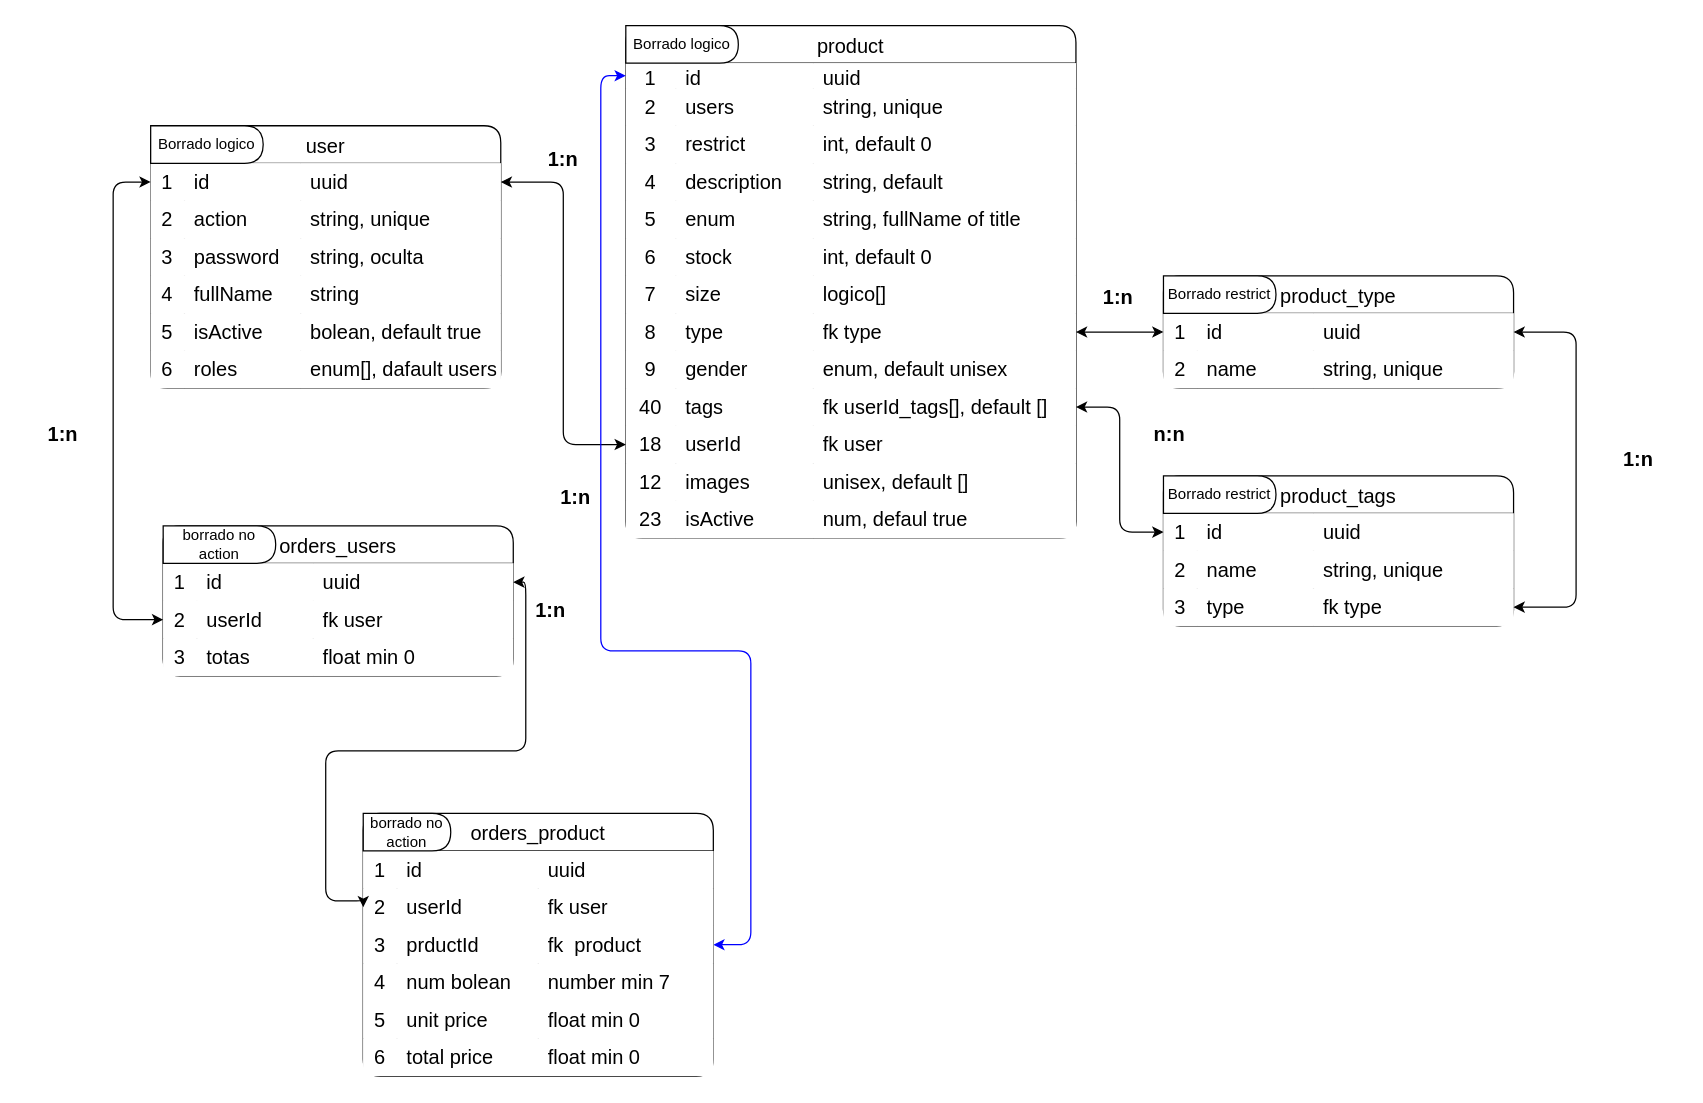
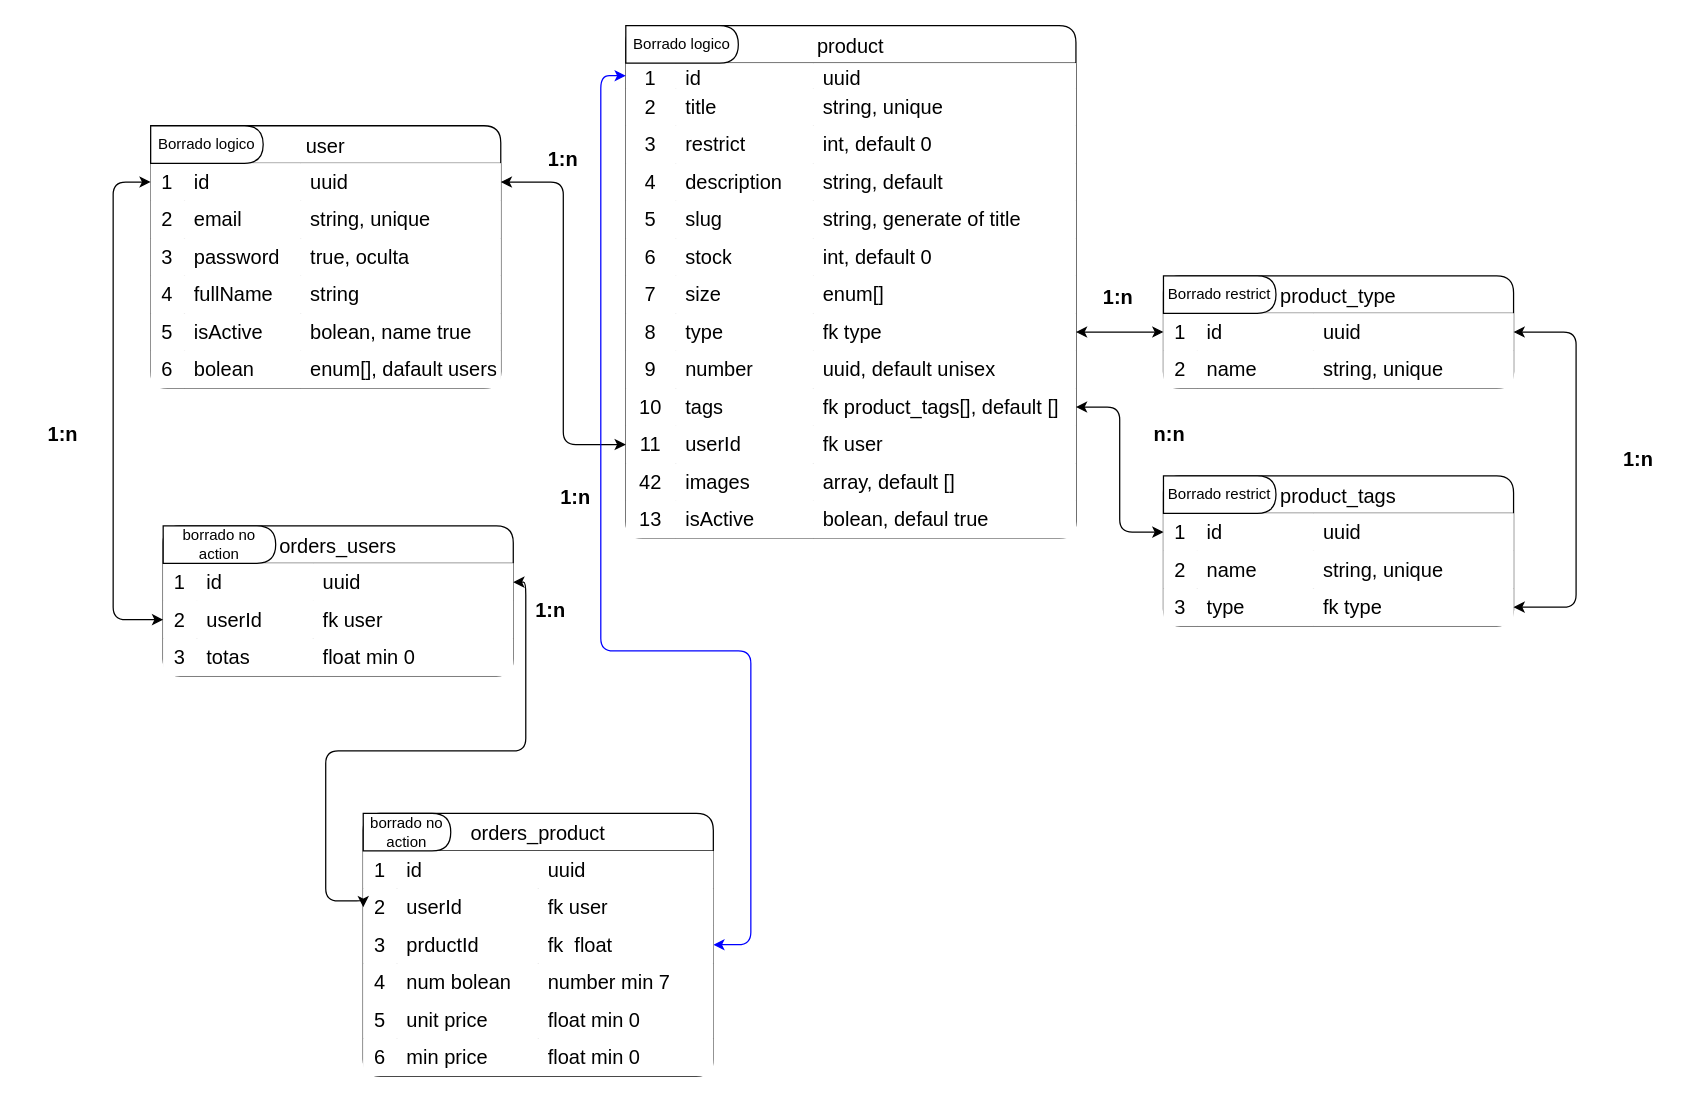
(714, 107) -> (708, 107)
(225, 219) -> (217, 219)
(708, 219) -> (705, 219)
(940, 219) -> (945, 219)
(379, 257) -> (370, 257)
(863, 294) -> (857, 294)
(406, 332) -> (395, 332)
(220, 369) -> (225, 369)
(719, 369) -> (719, 369)
(922, 369) -> (920, 369)
(651, 407) -> (651, 407)
(949, 407) -> (949, 407)
(651, 444) -> (651, 444)
(651, 482) -> (651, 482)
(911, 482) -> (908, 482)
(651, 519) -> (651, 519)
(902, 519) -> (917, 519)
(607, 944) -> (593, 944)
(461, 1057) -> (449, 1057)
